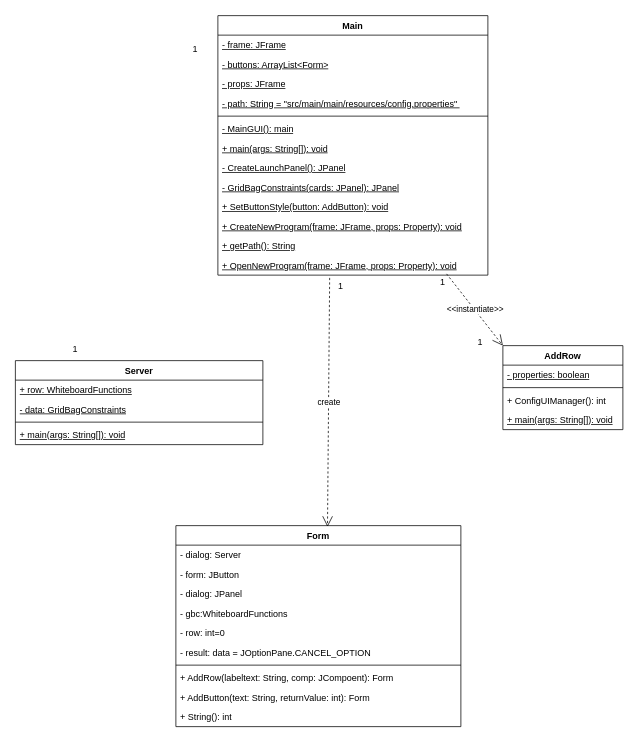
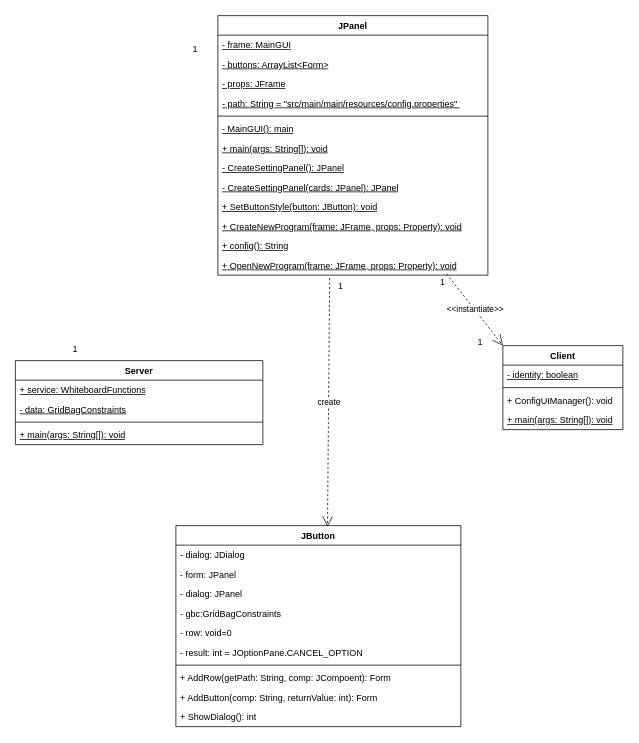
(353, 26) -> (353, 26)
(257, 46) -> (258, 46)
(290, 169) -> (291, 169)
(320, 188) -> (320, 188)
(318, 208) -> (312, 208)
(266, 247) -> (262, 247)
(563, 356) -> (563, 356)
(554, 376) -> (548, 376)
(80, 391) -> (88, 391)
(562, 401) -> (564, 406)
(318, 536) -> (318, 536)
(215, 556) -> (215, 556)
(215, 575) -> (211, 575)
(239, 614) -> (236, 614)
(206, 634) -> (208, 634)
(277, 653) -> (273, 653)
(292, 679) -> (290, 679)
(290, 698) -> (290, 698)
(212, 718) -> (221, 718)
